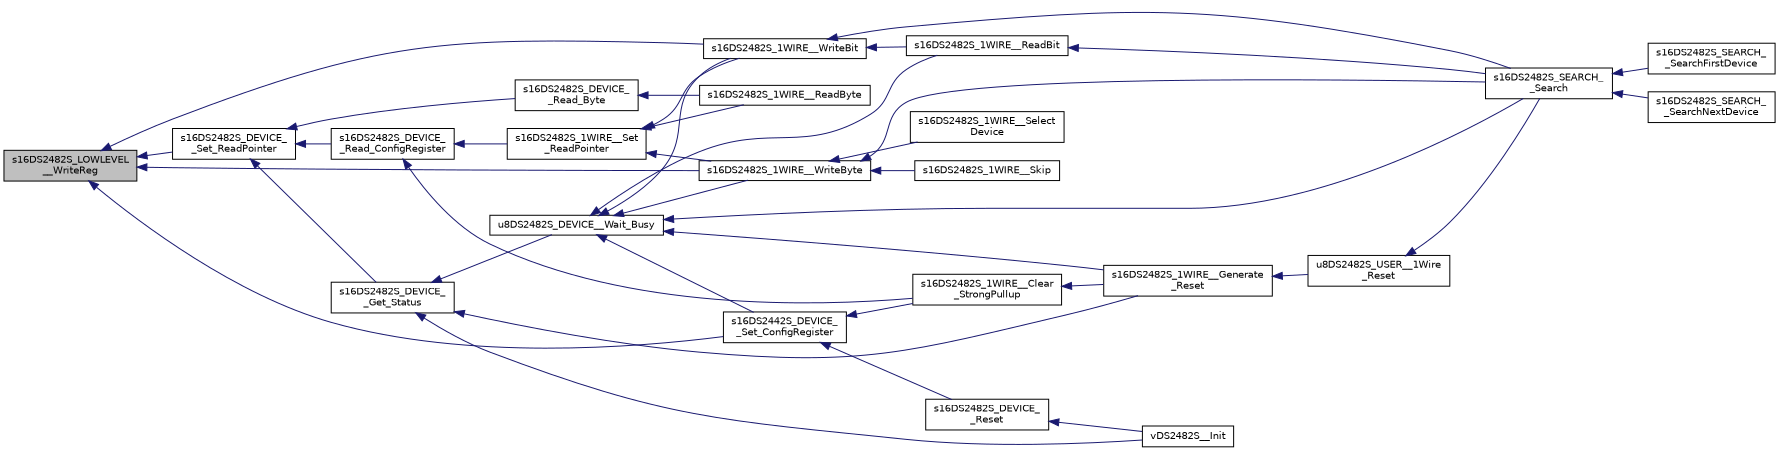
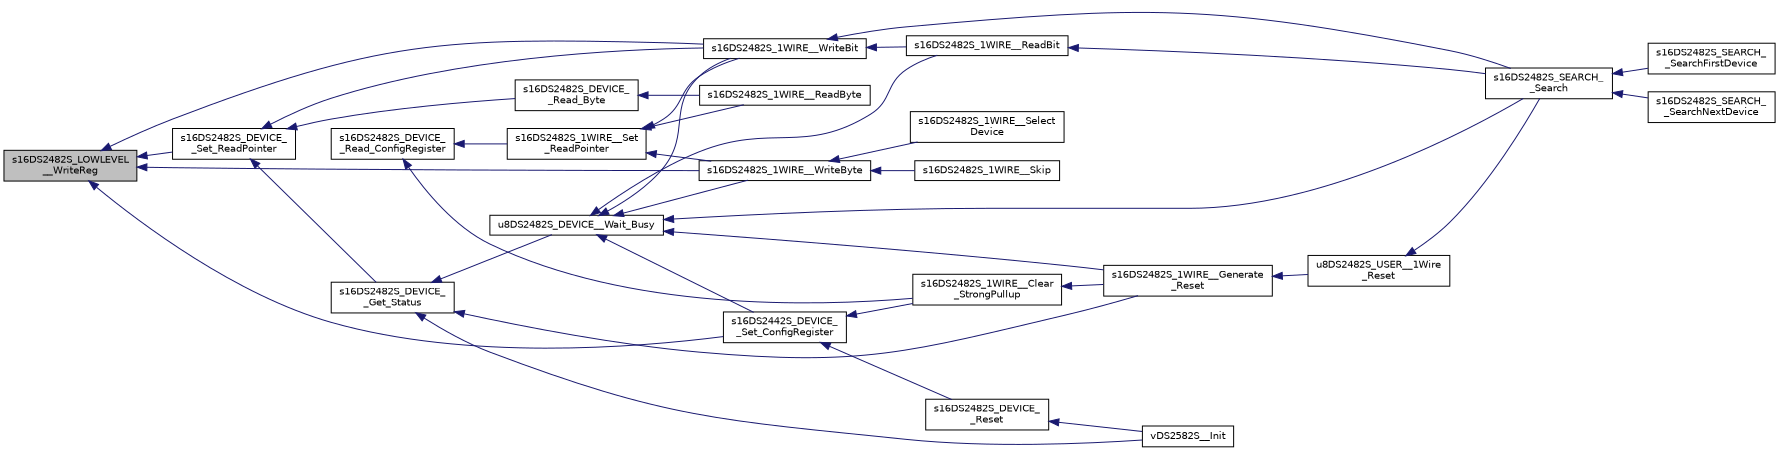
(1162, 81) -> none
(318, 144) -> (483, 65)
(1188, 436) -> (1188, 436)
